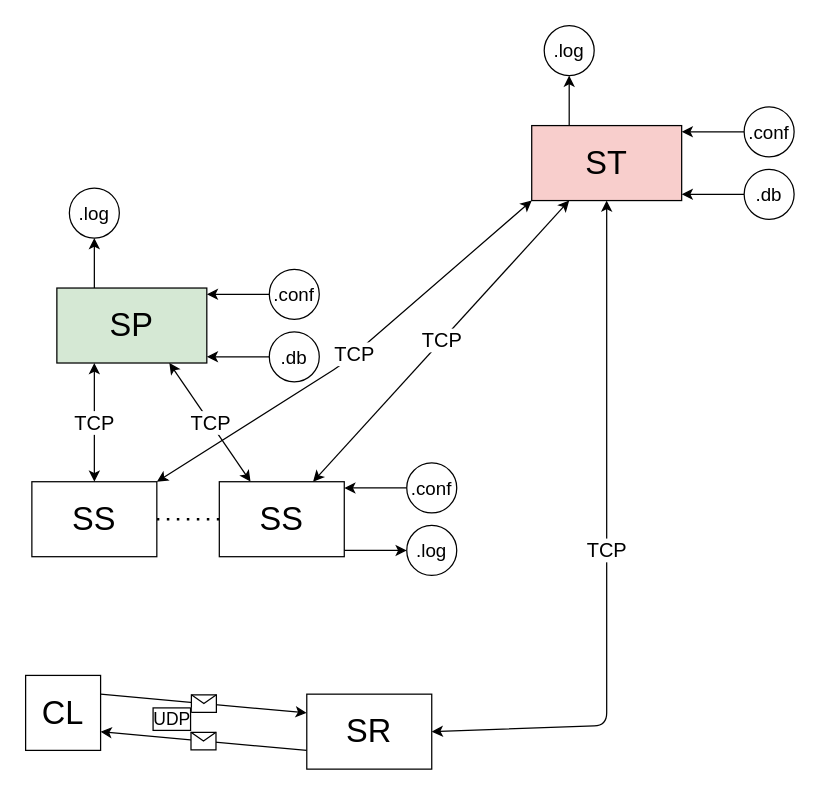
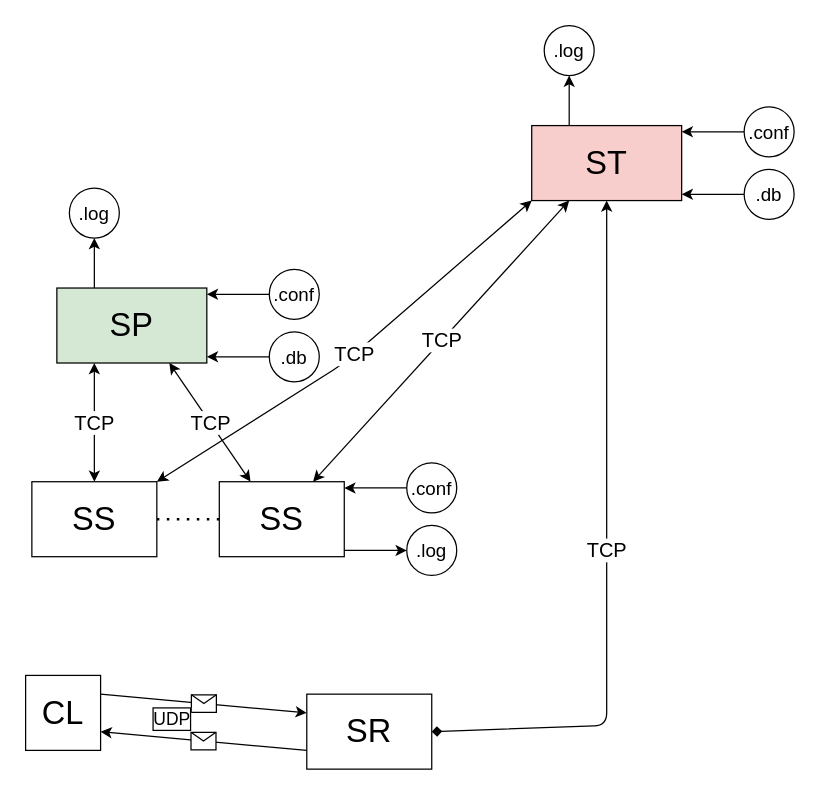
(442, 732) -> (443, 731)
